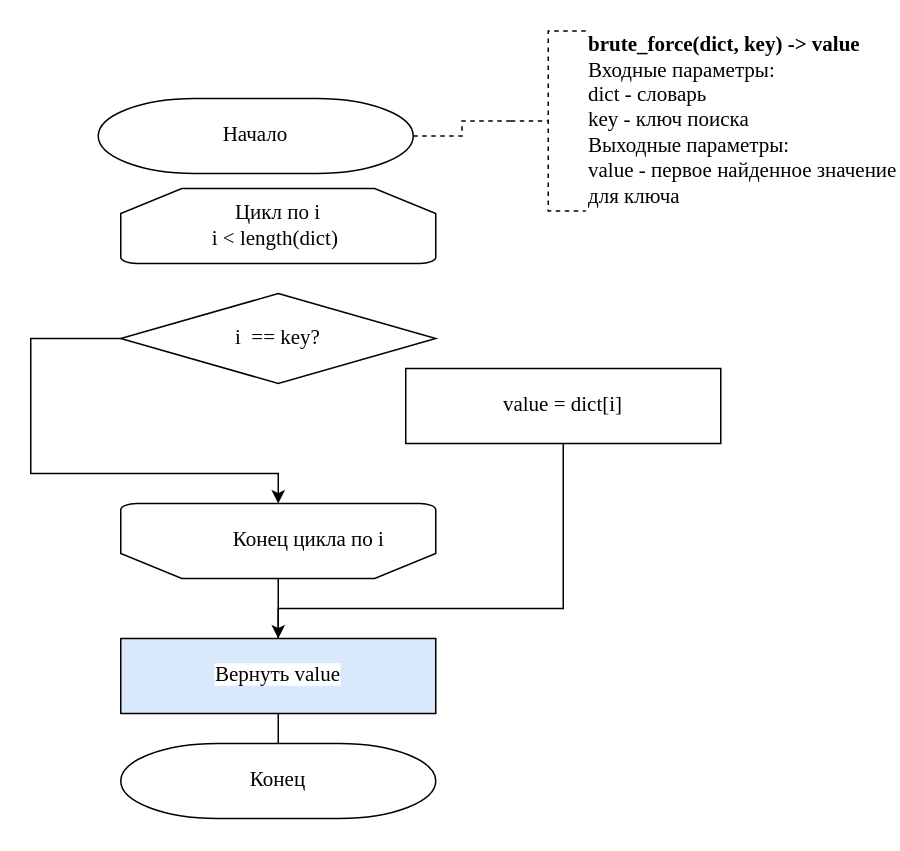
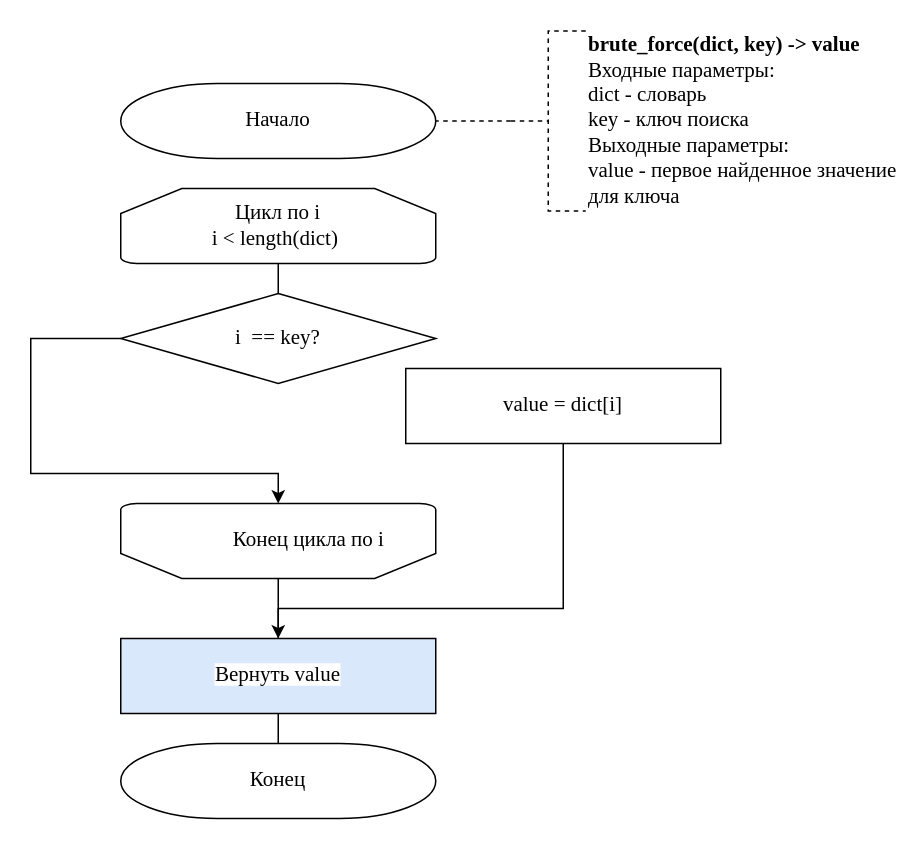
(256, 136) -> (278, 121)
none -> (278, 278)
